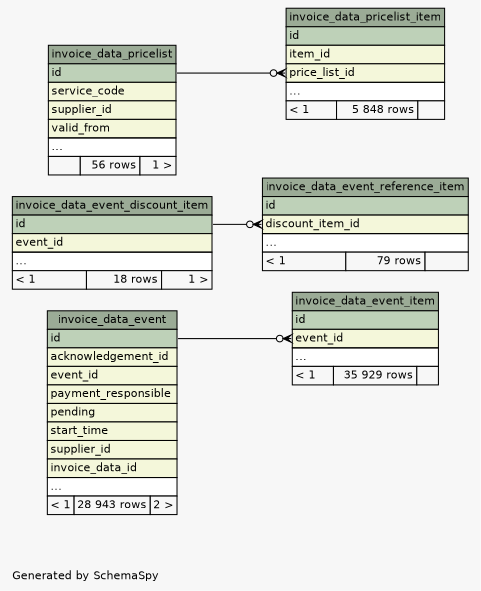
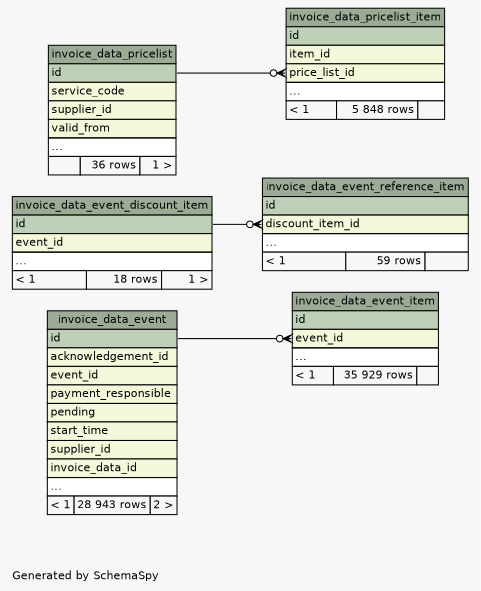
(114, 165) -> (114, 165)
(399, 261) -> (399, 261)
